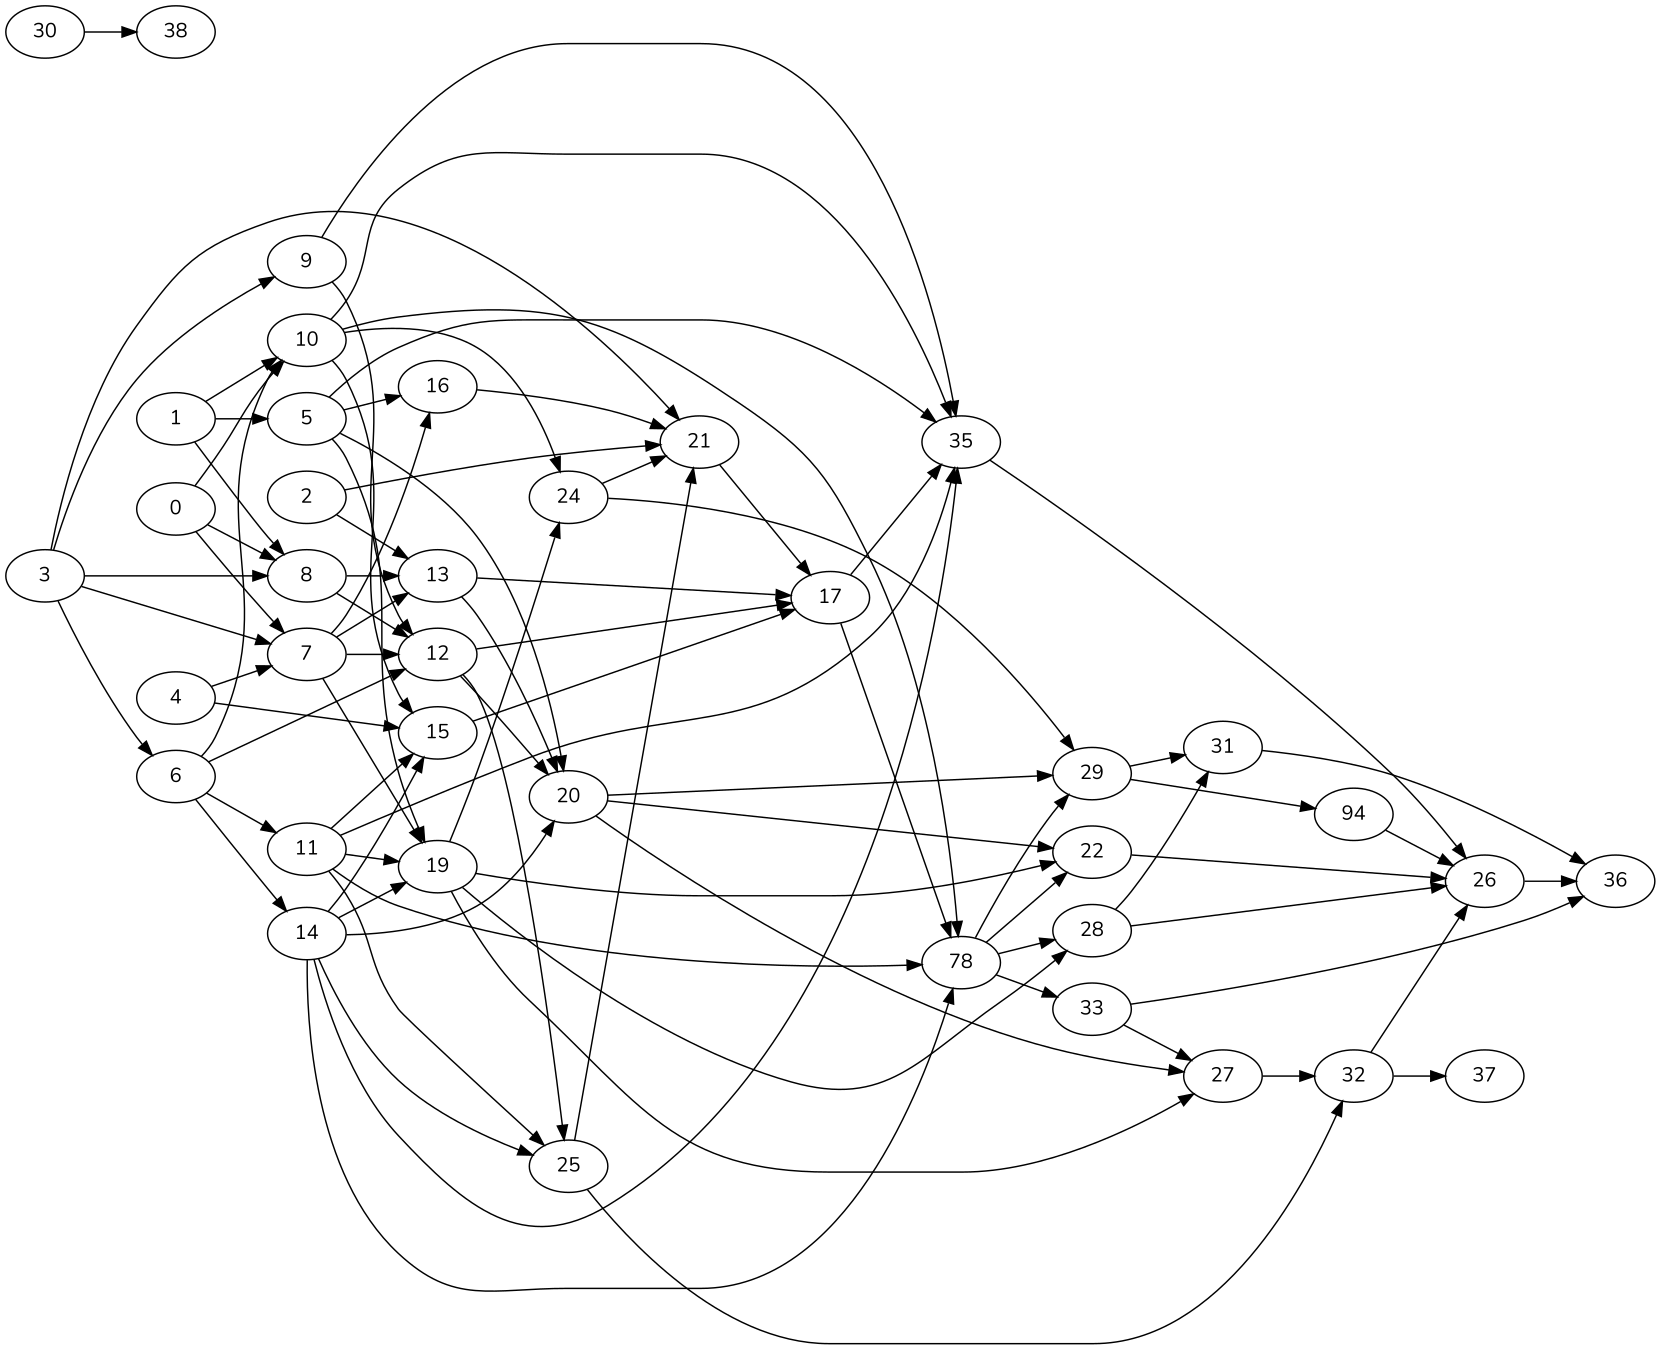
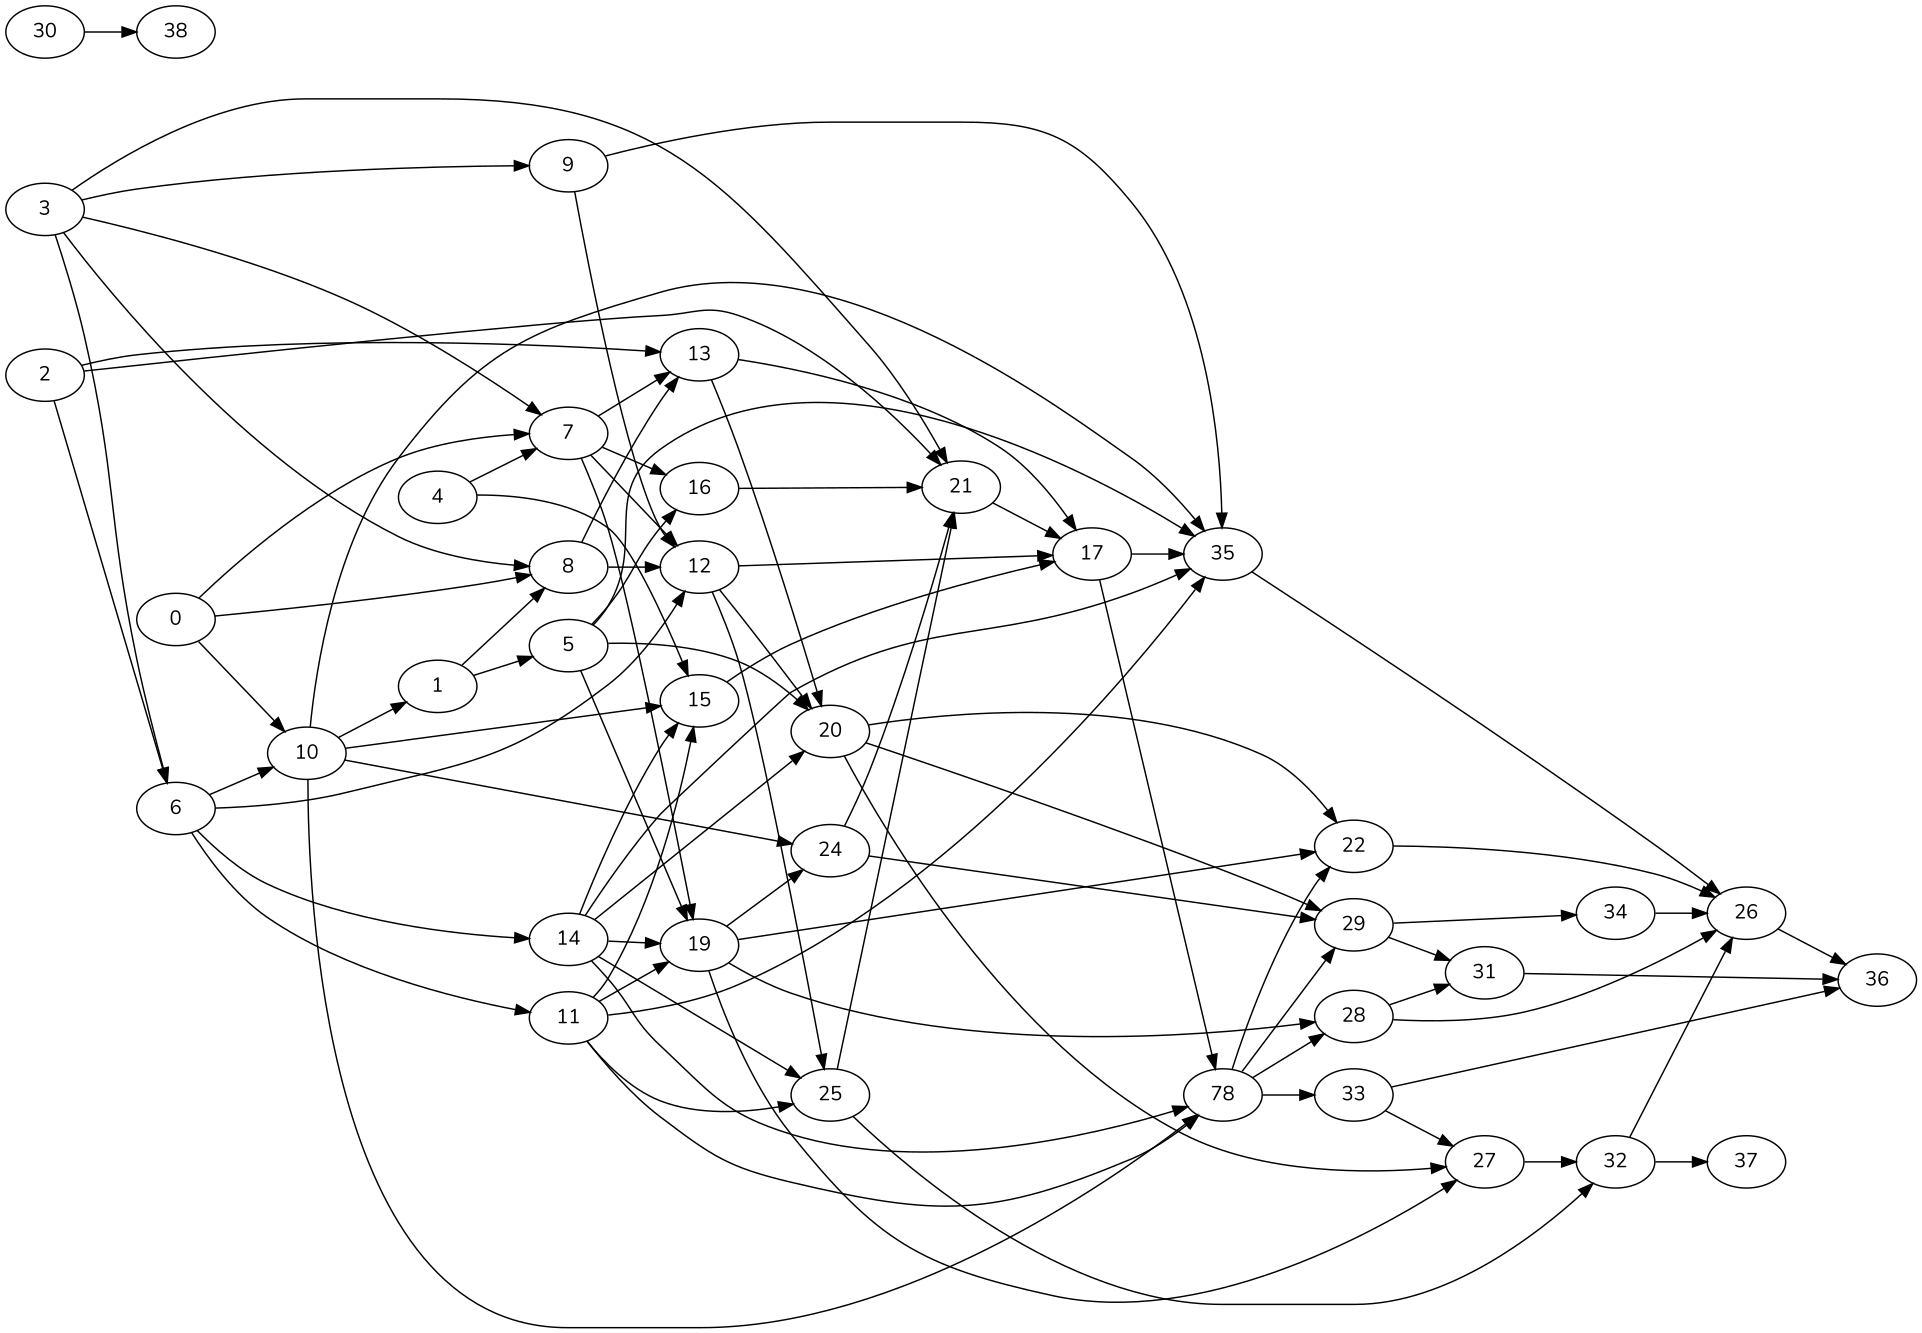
(235, 383) -> (366, 723)
none -> (108, 585)
(1354, 814) -> (1616, 913)
